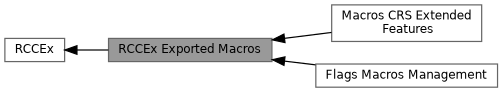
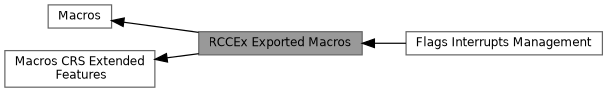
(308, 35) -> (183, 56)
(35, 50) -> (80, 16)
(407, 76) -> (504, 43)
